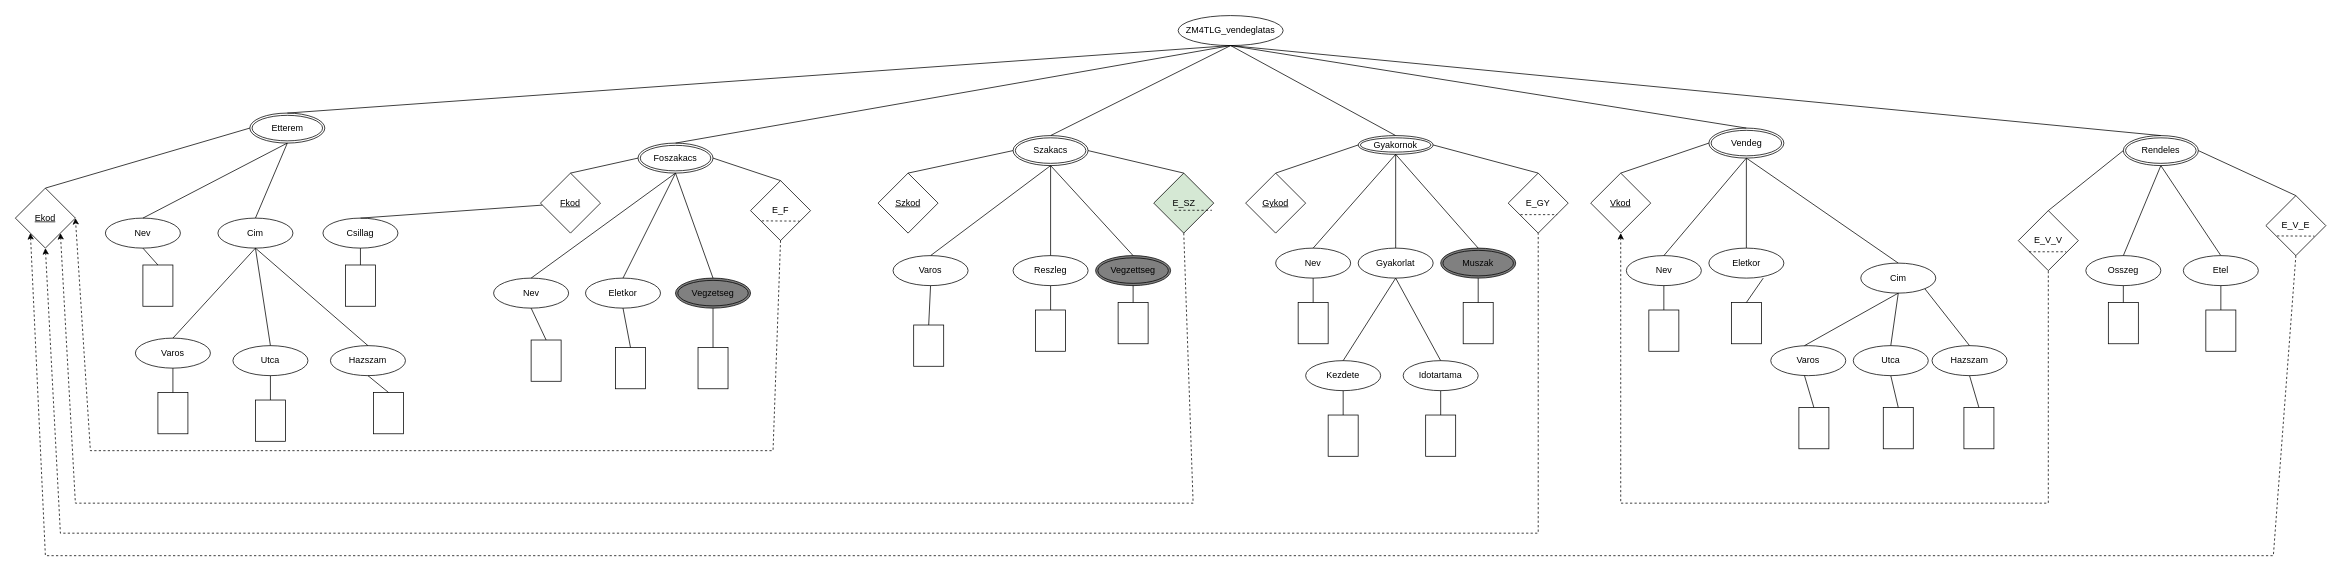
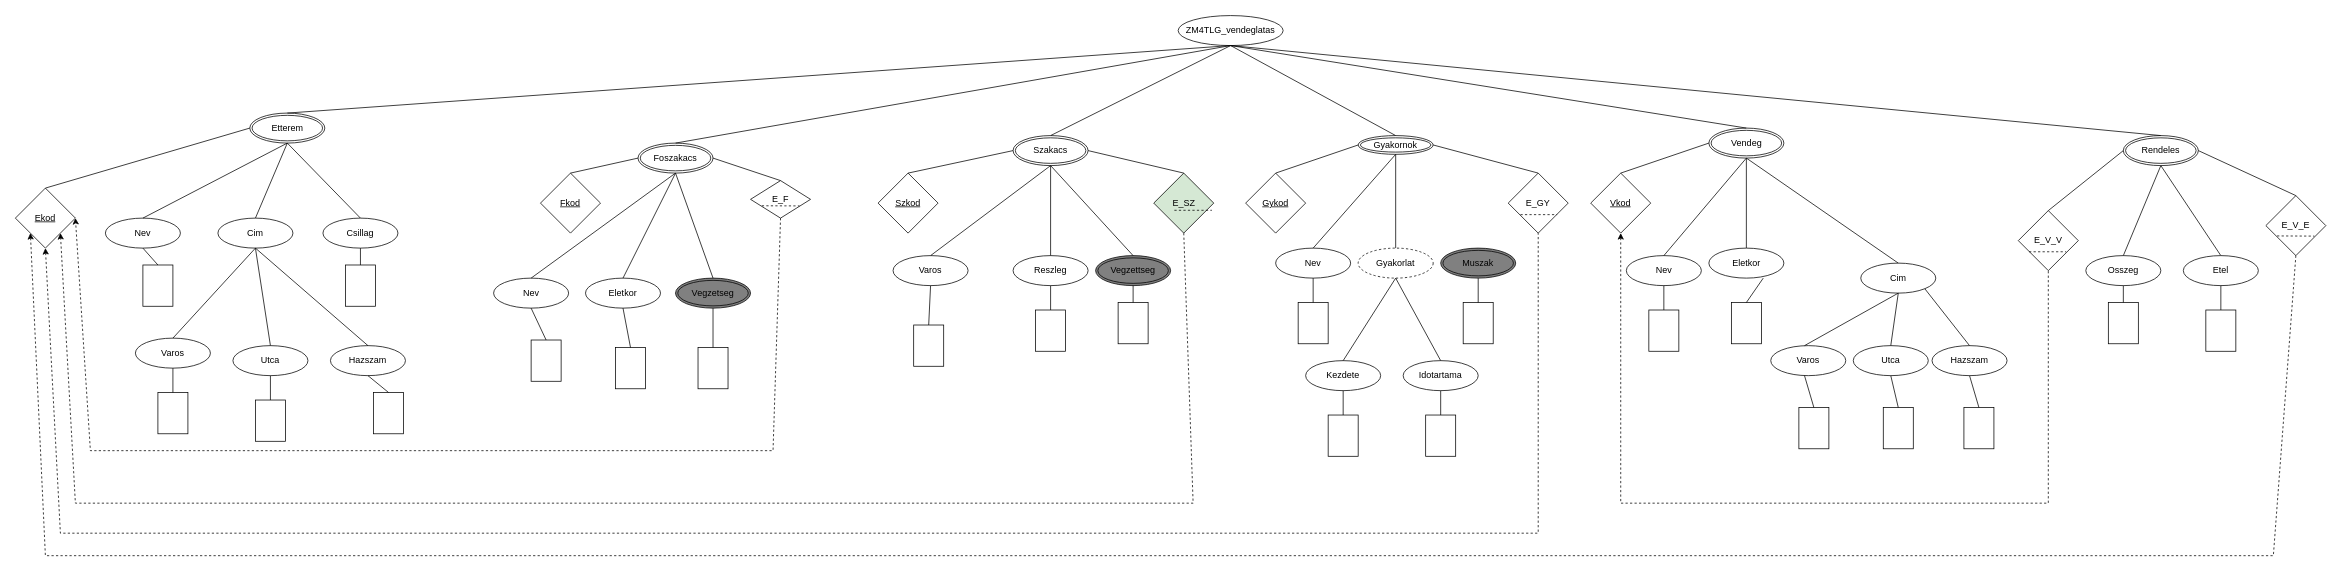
(1437, 202) -> none
(780, 210) -> (780, 199)
(451, 211) -> (325, 181)
(1395, 263) -> (1395, 263)
